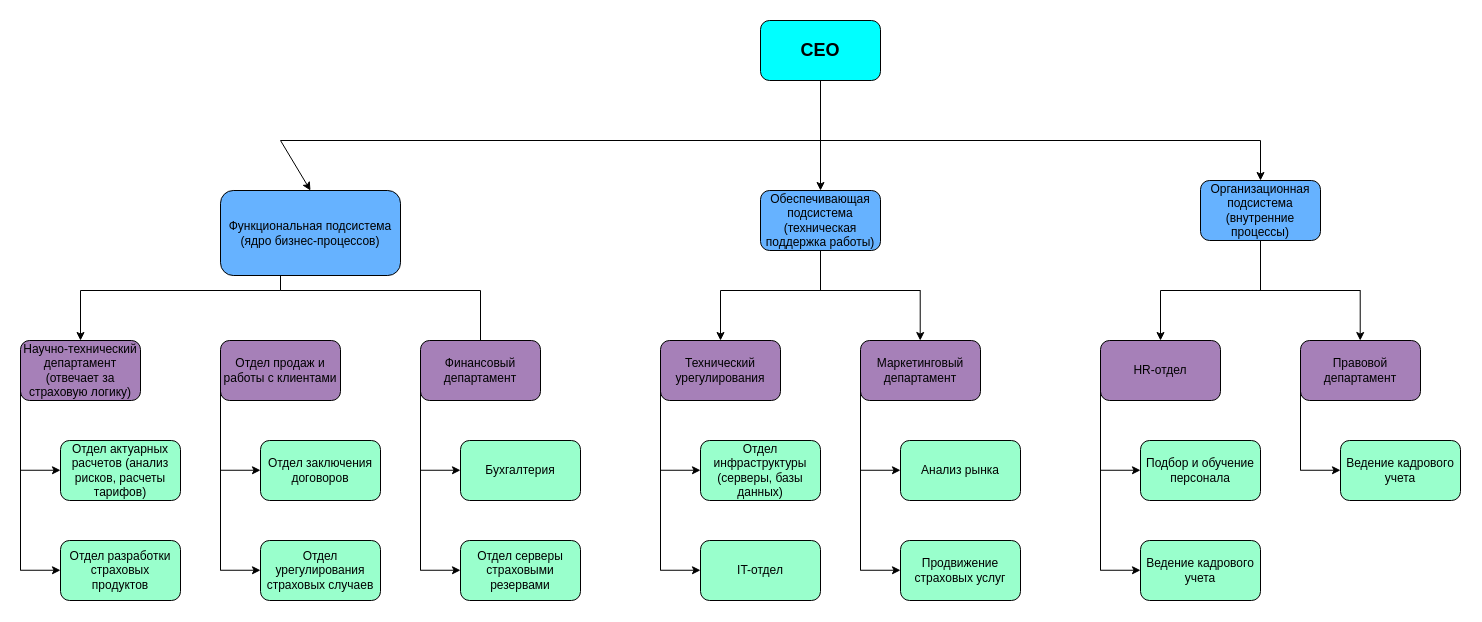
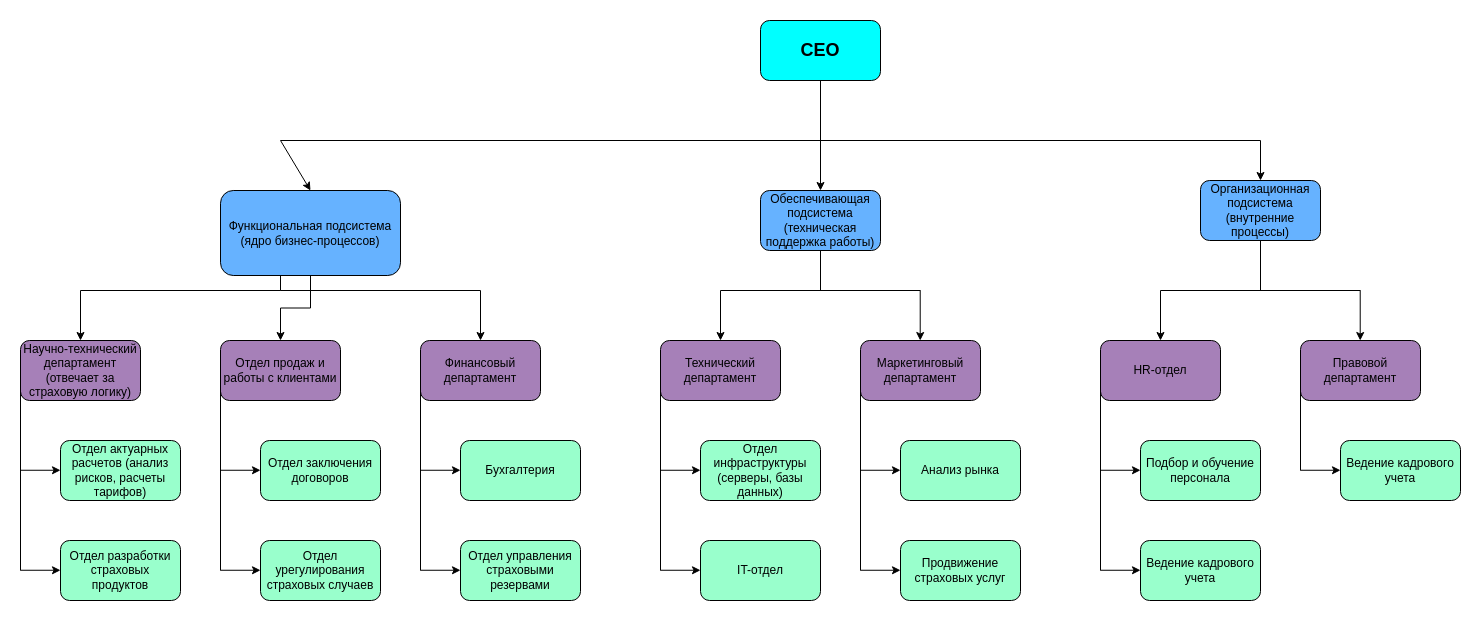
none -> (299, 308)
(481, 335) -> (481, 332)
(721, 371) -> (721, 371)
(521, 571) -> (521, 571)
